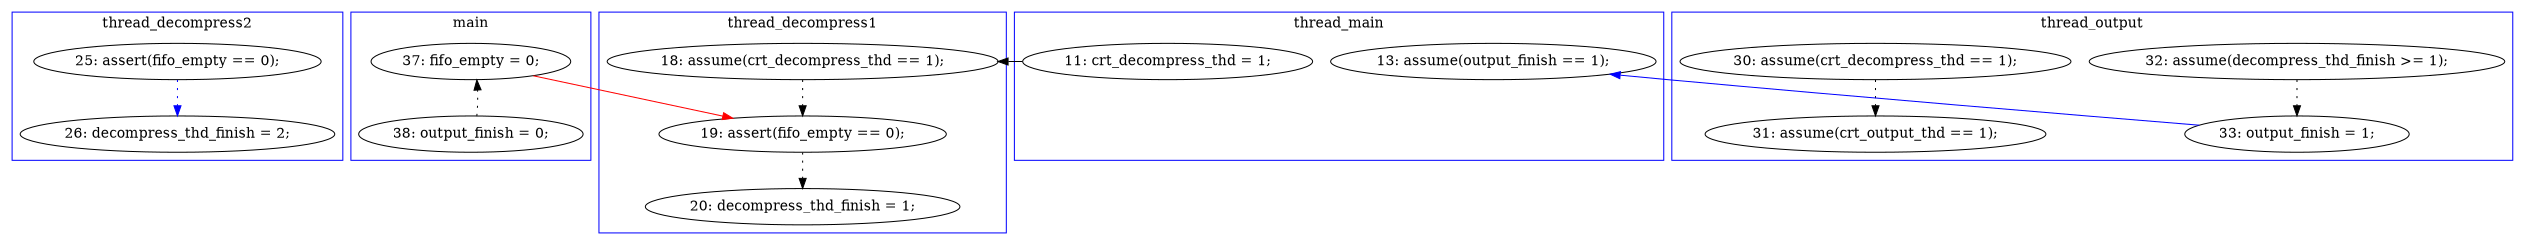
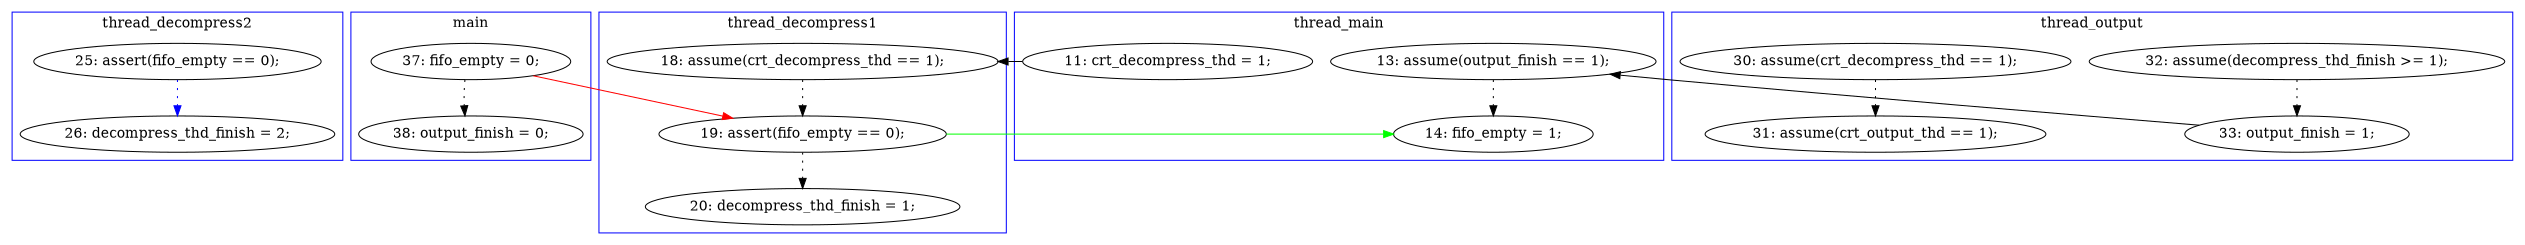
(1910, 101) -> (1910, 101)
(478, 103) -> (464, 93)
none -> (1493, 134)
